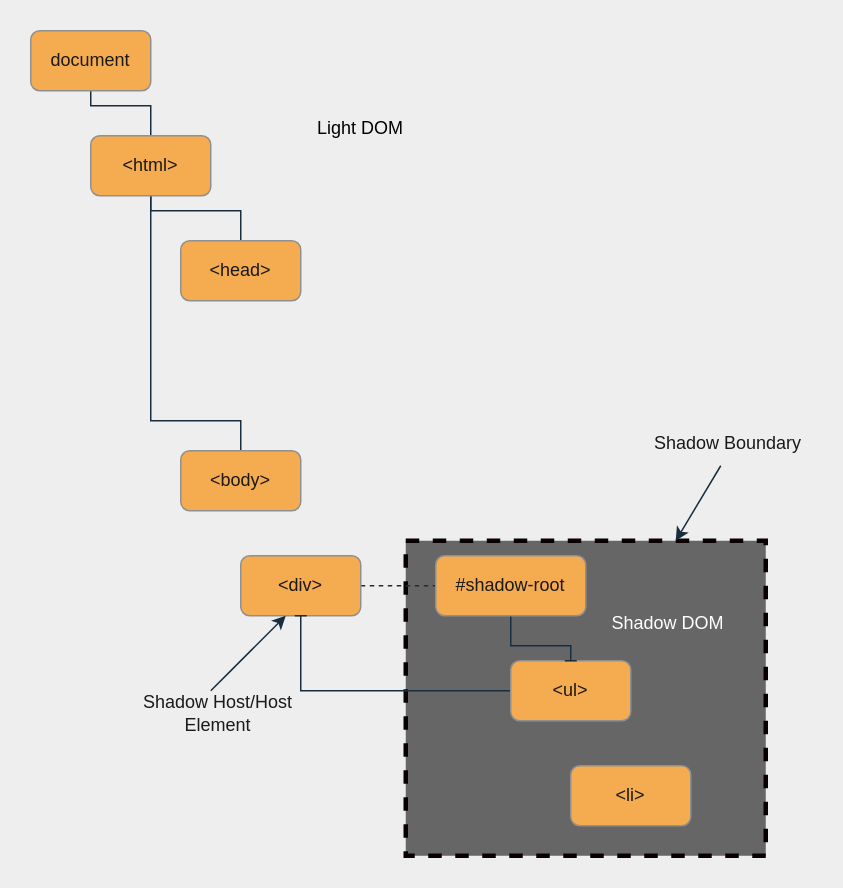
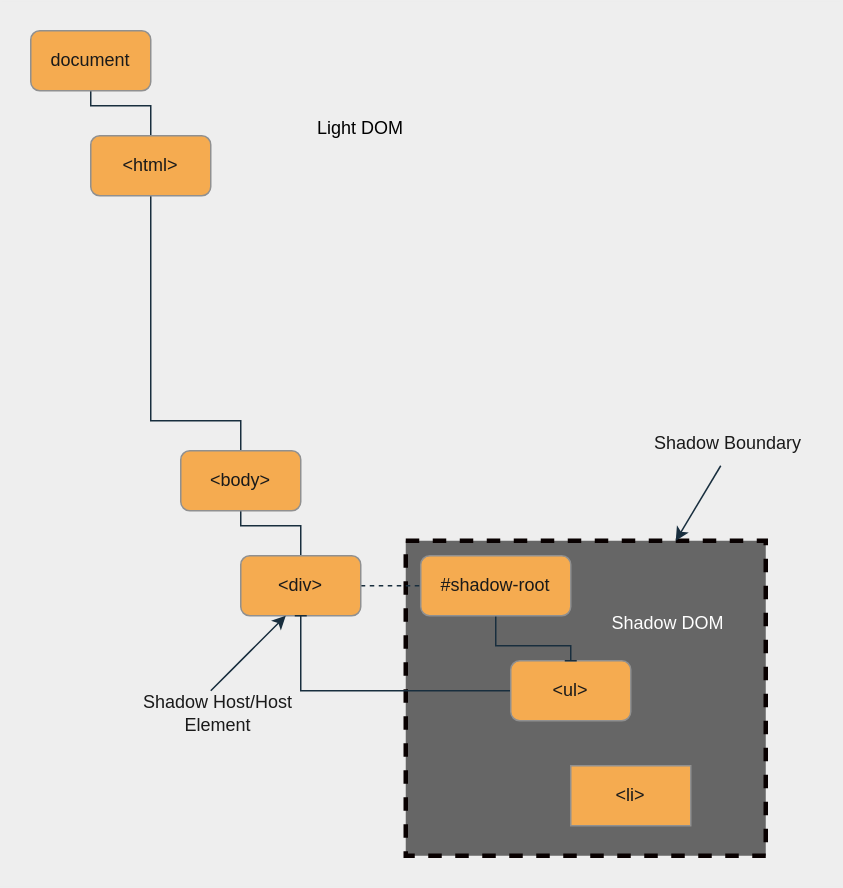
(212, 211) -> none
(241, 271) -> none
none -> (278, 526)
(511, 586) -> (496, 586)
(631, 796) -> (631, 796)
